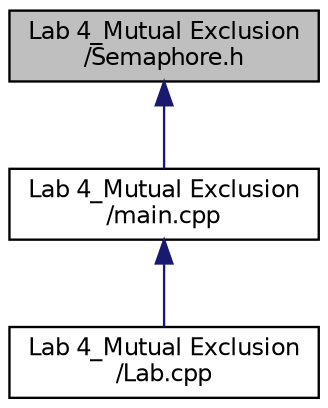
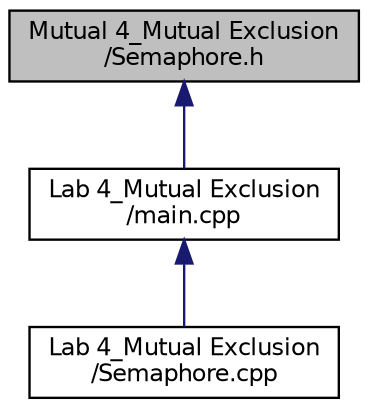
(164, 46) -> (184, 46)
(164, 362) -> (184, 362)
